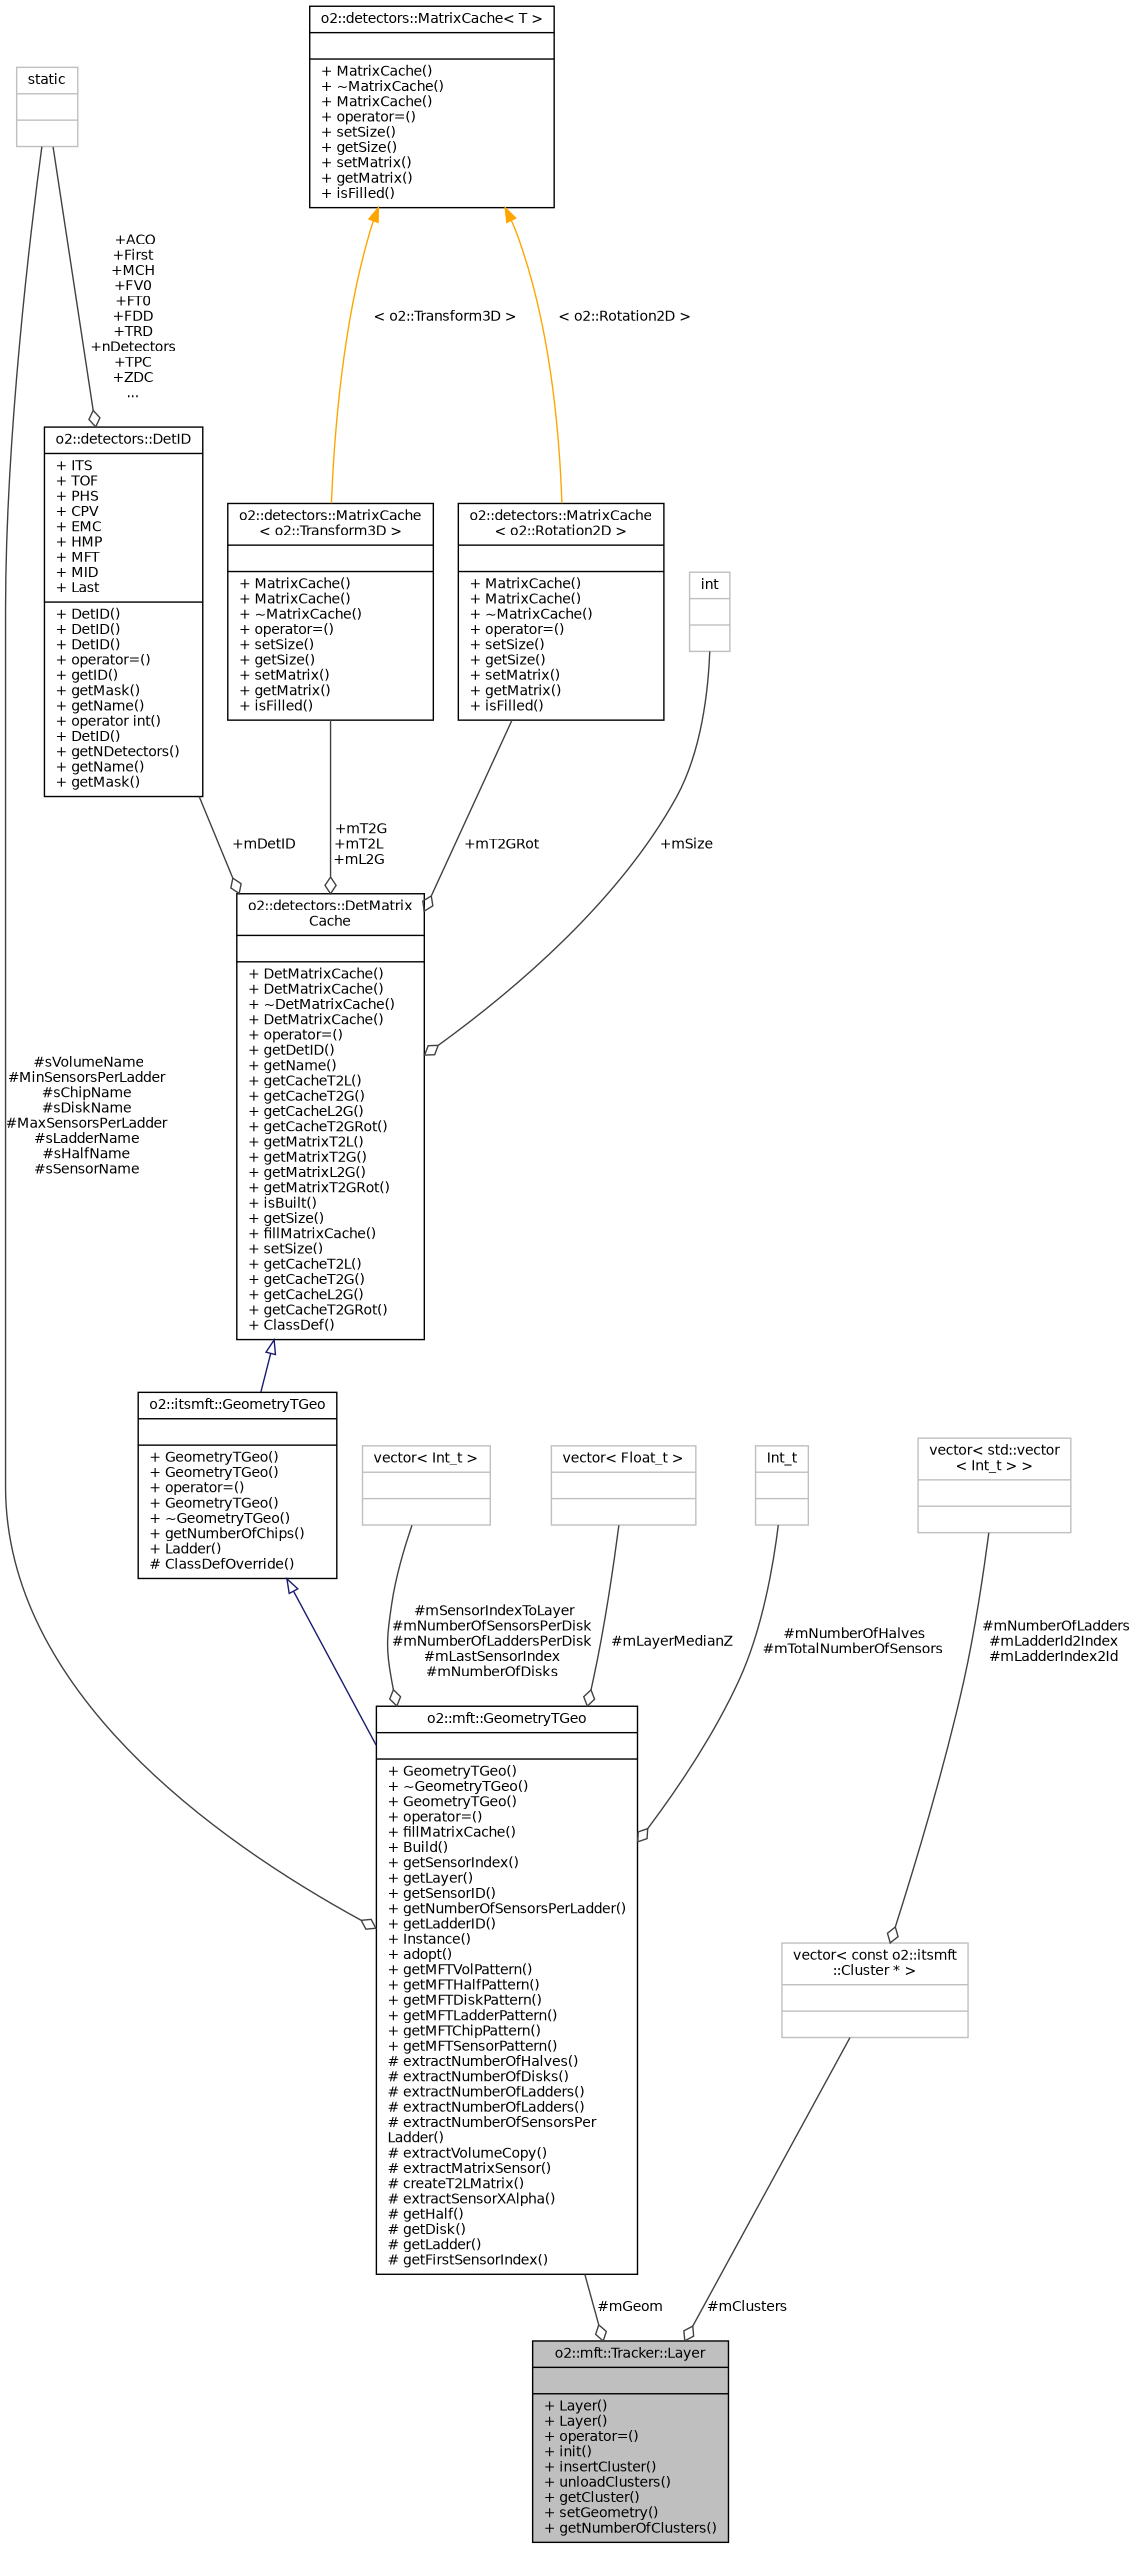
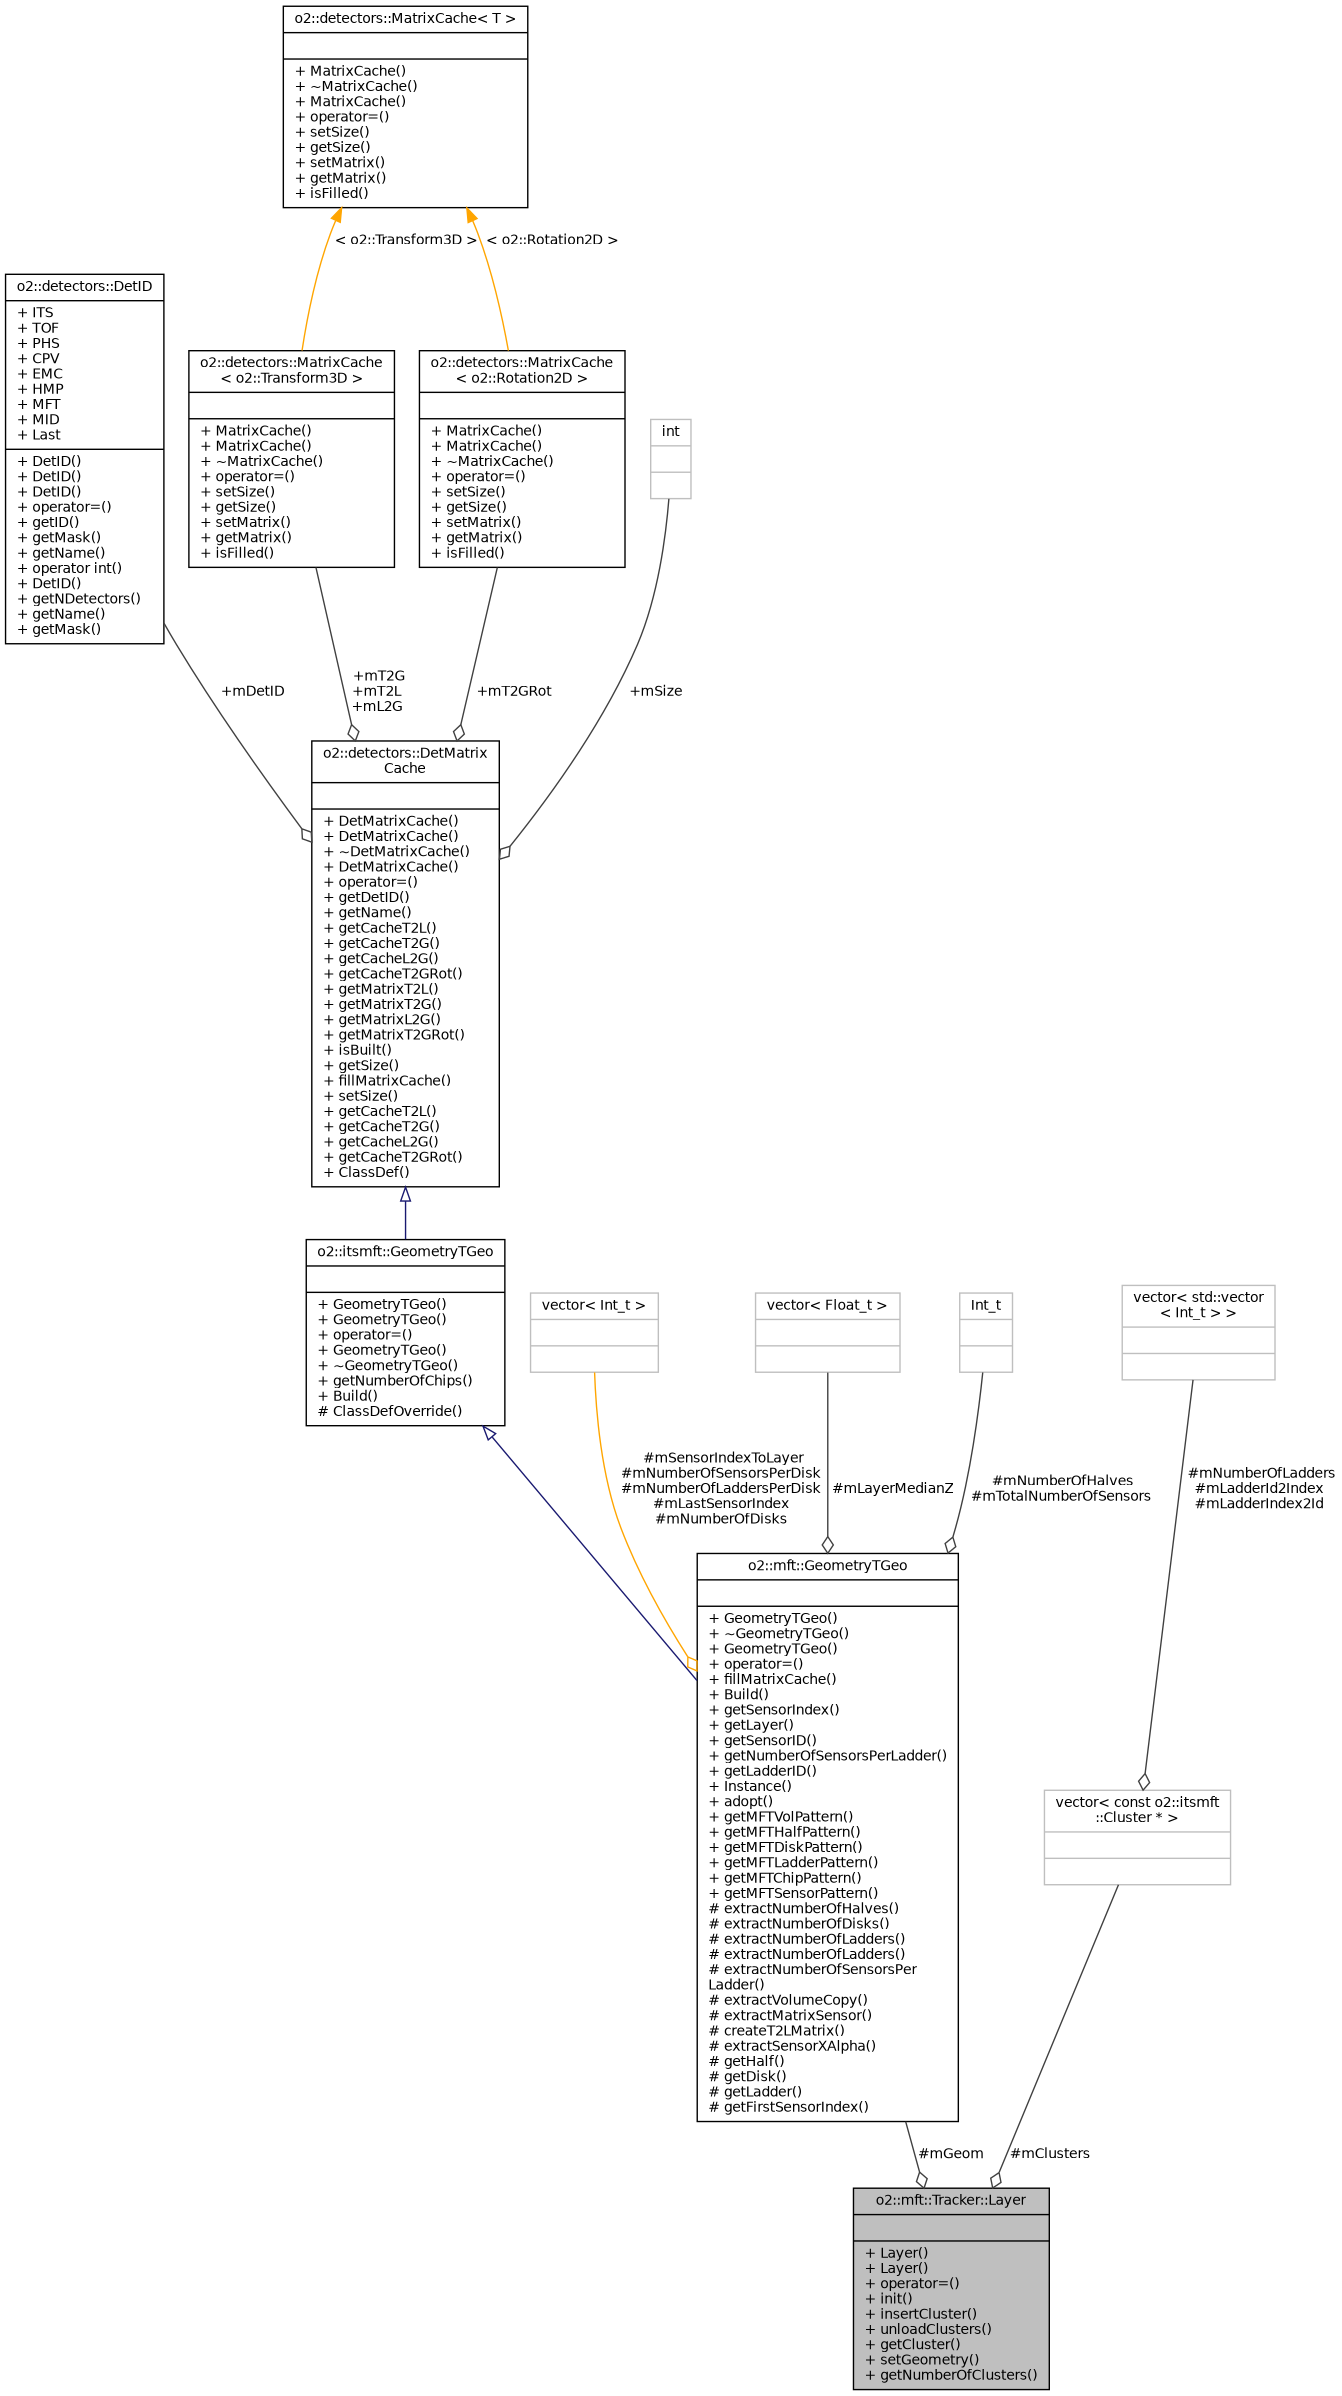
(47, 107) -> none
(185, 1549) -> (348, 1397)
(391, 1606) -> (619, 1522)
